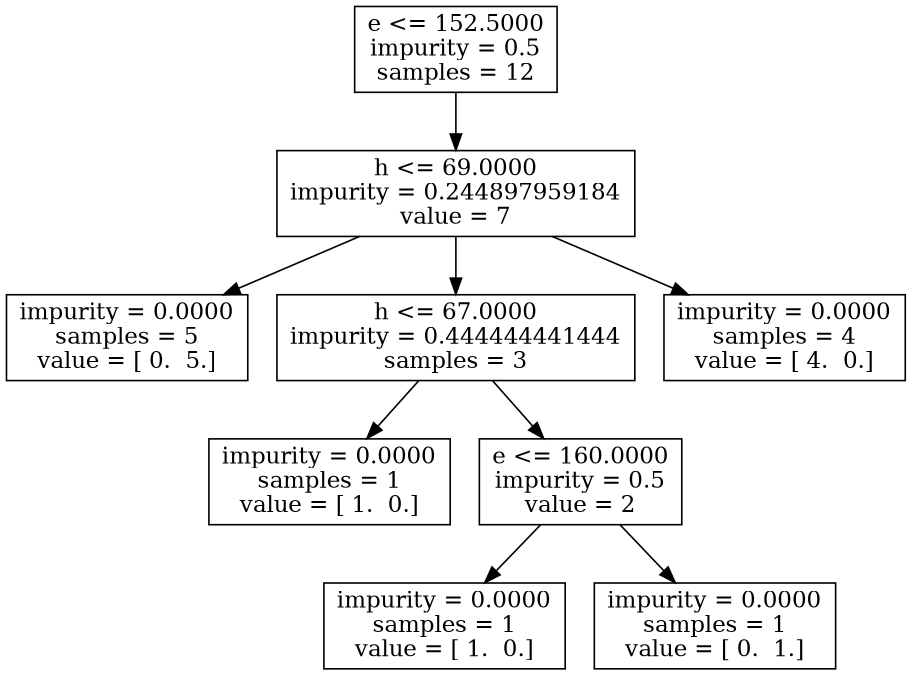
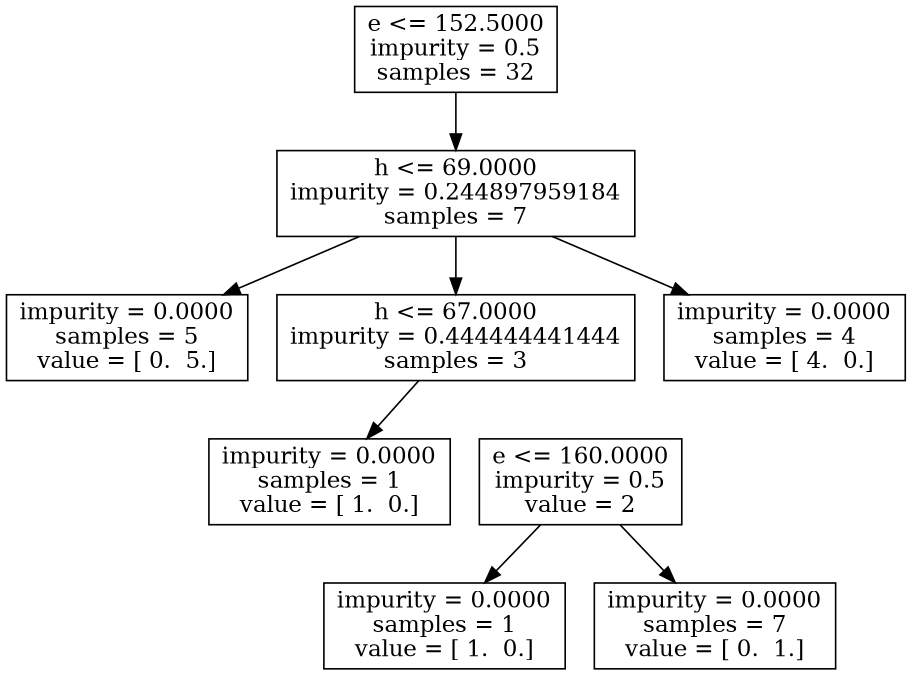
(456, 49) -> (456, 49)
(456, 194) -> (456, 194)
(513, 403) -> none
(715, 626) -> (715, 626)
